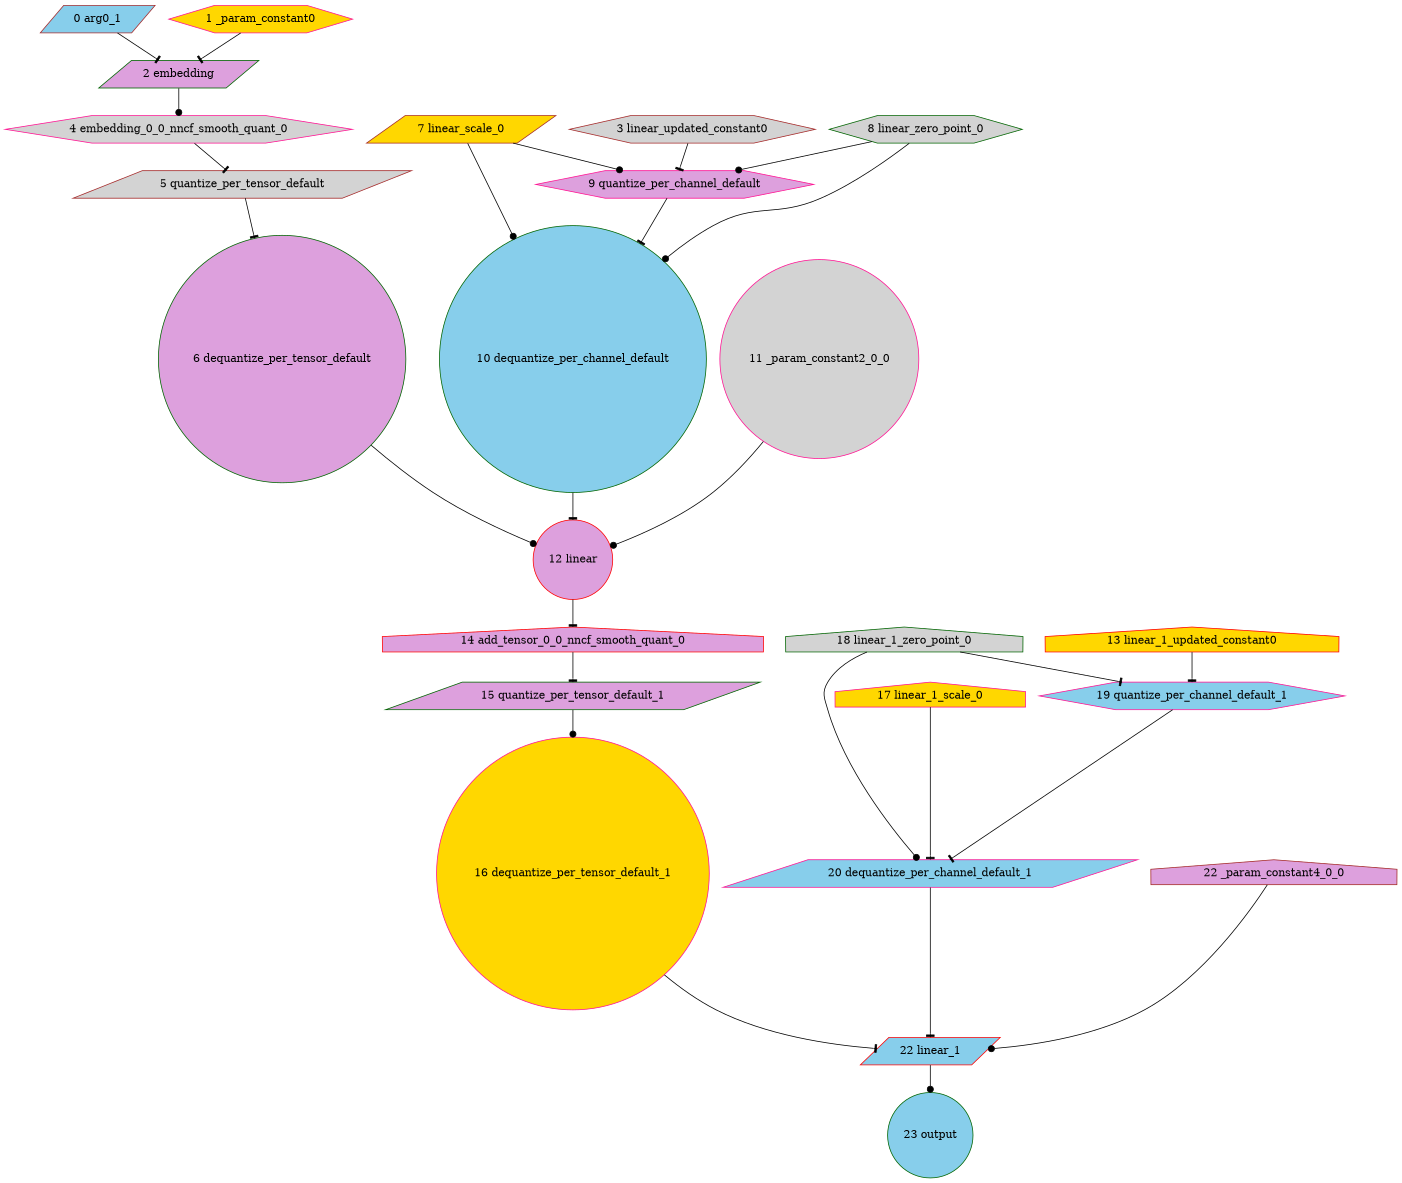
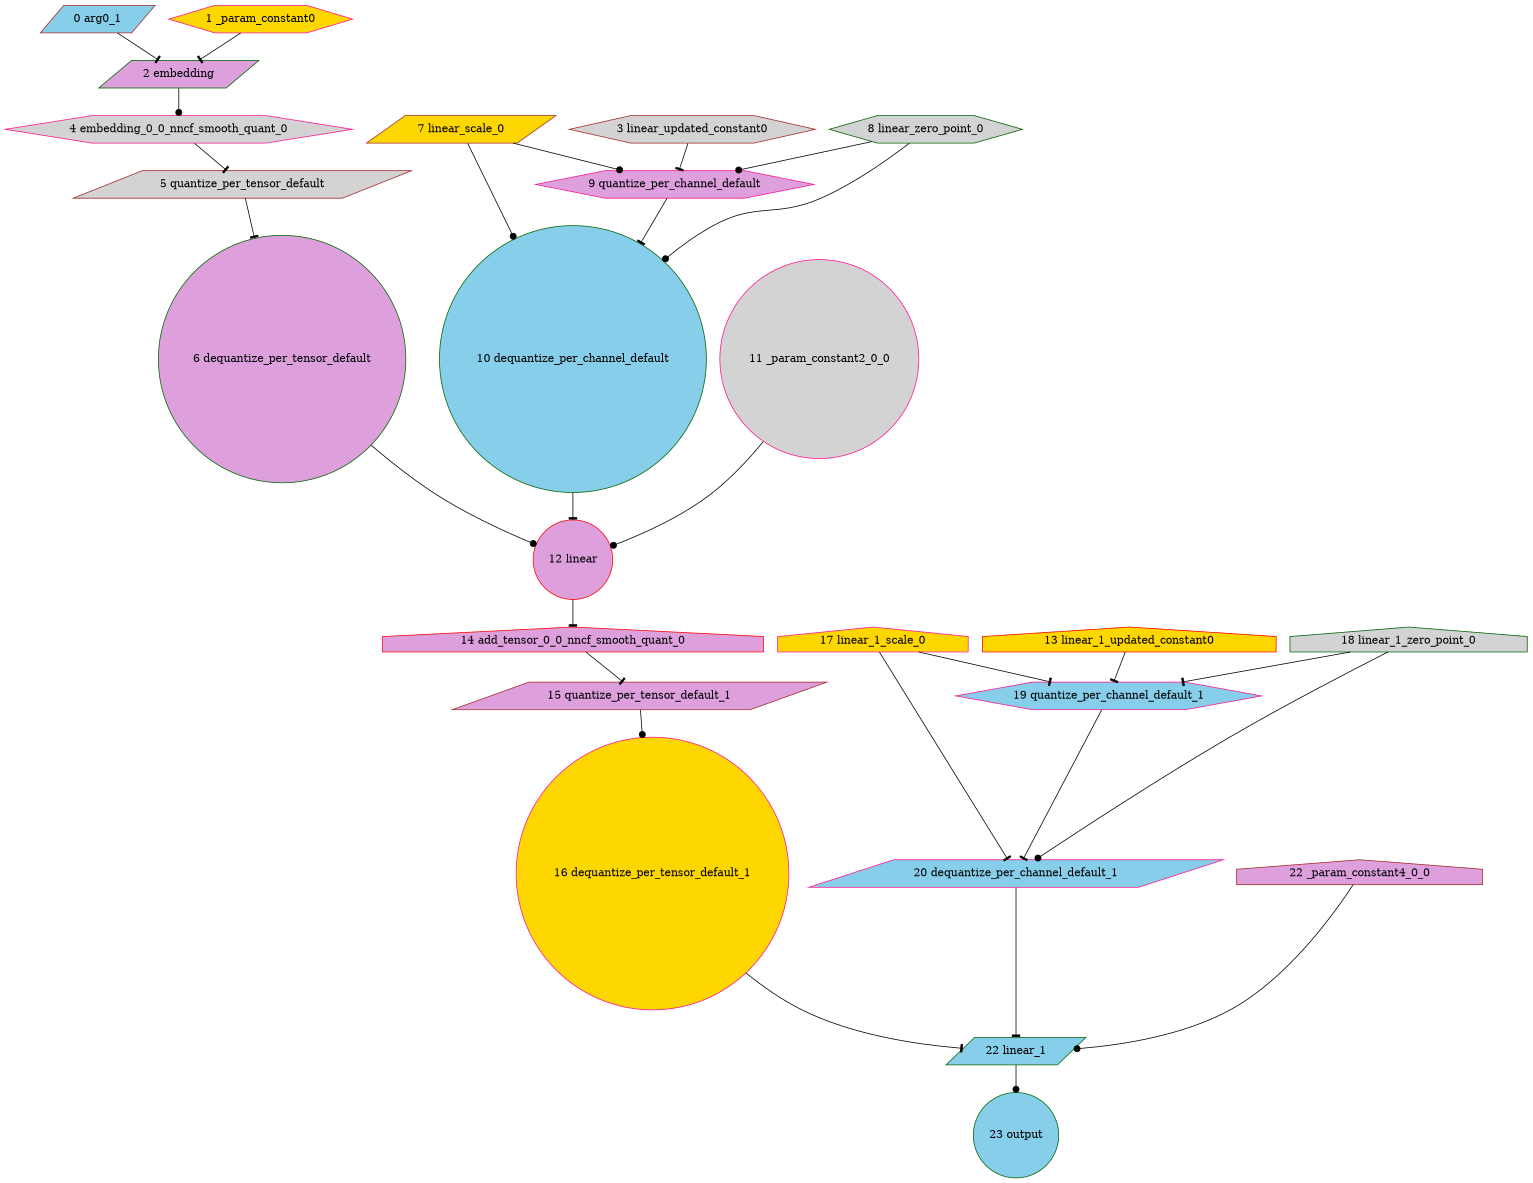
none -> (983, 667)
(573, 696) -> (640, 696)
(930, 1051) -> (1016, 1051)
